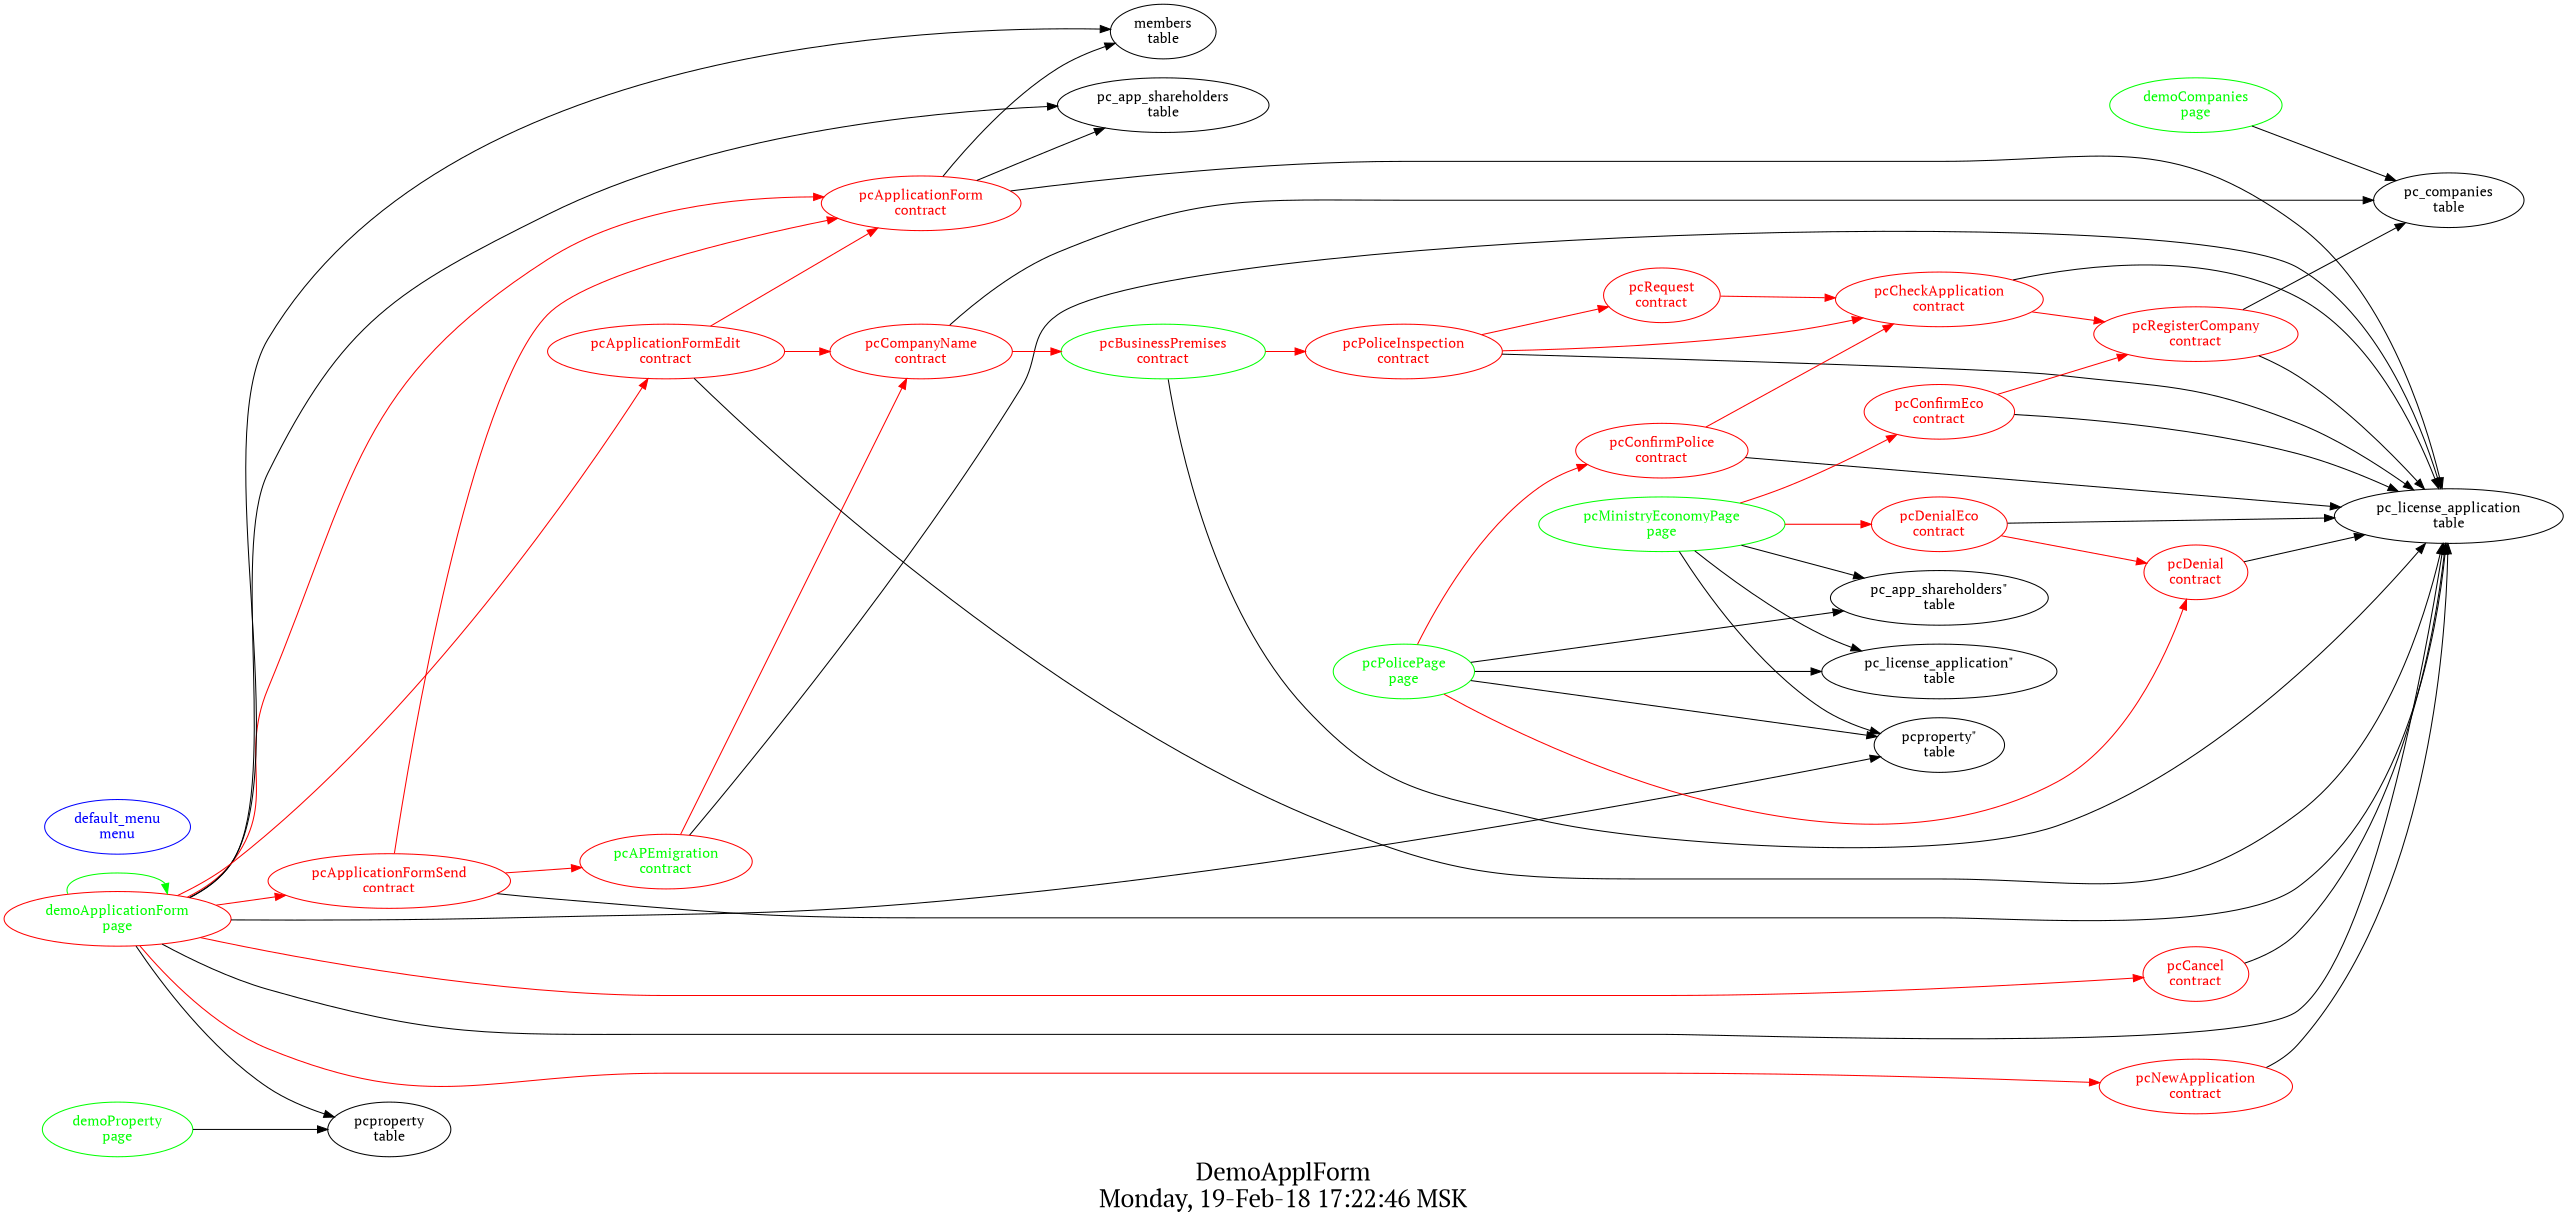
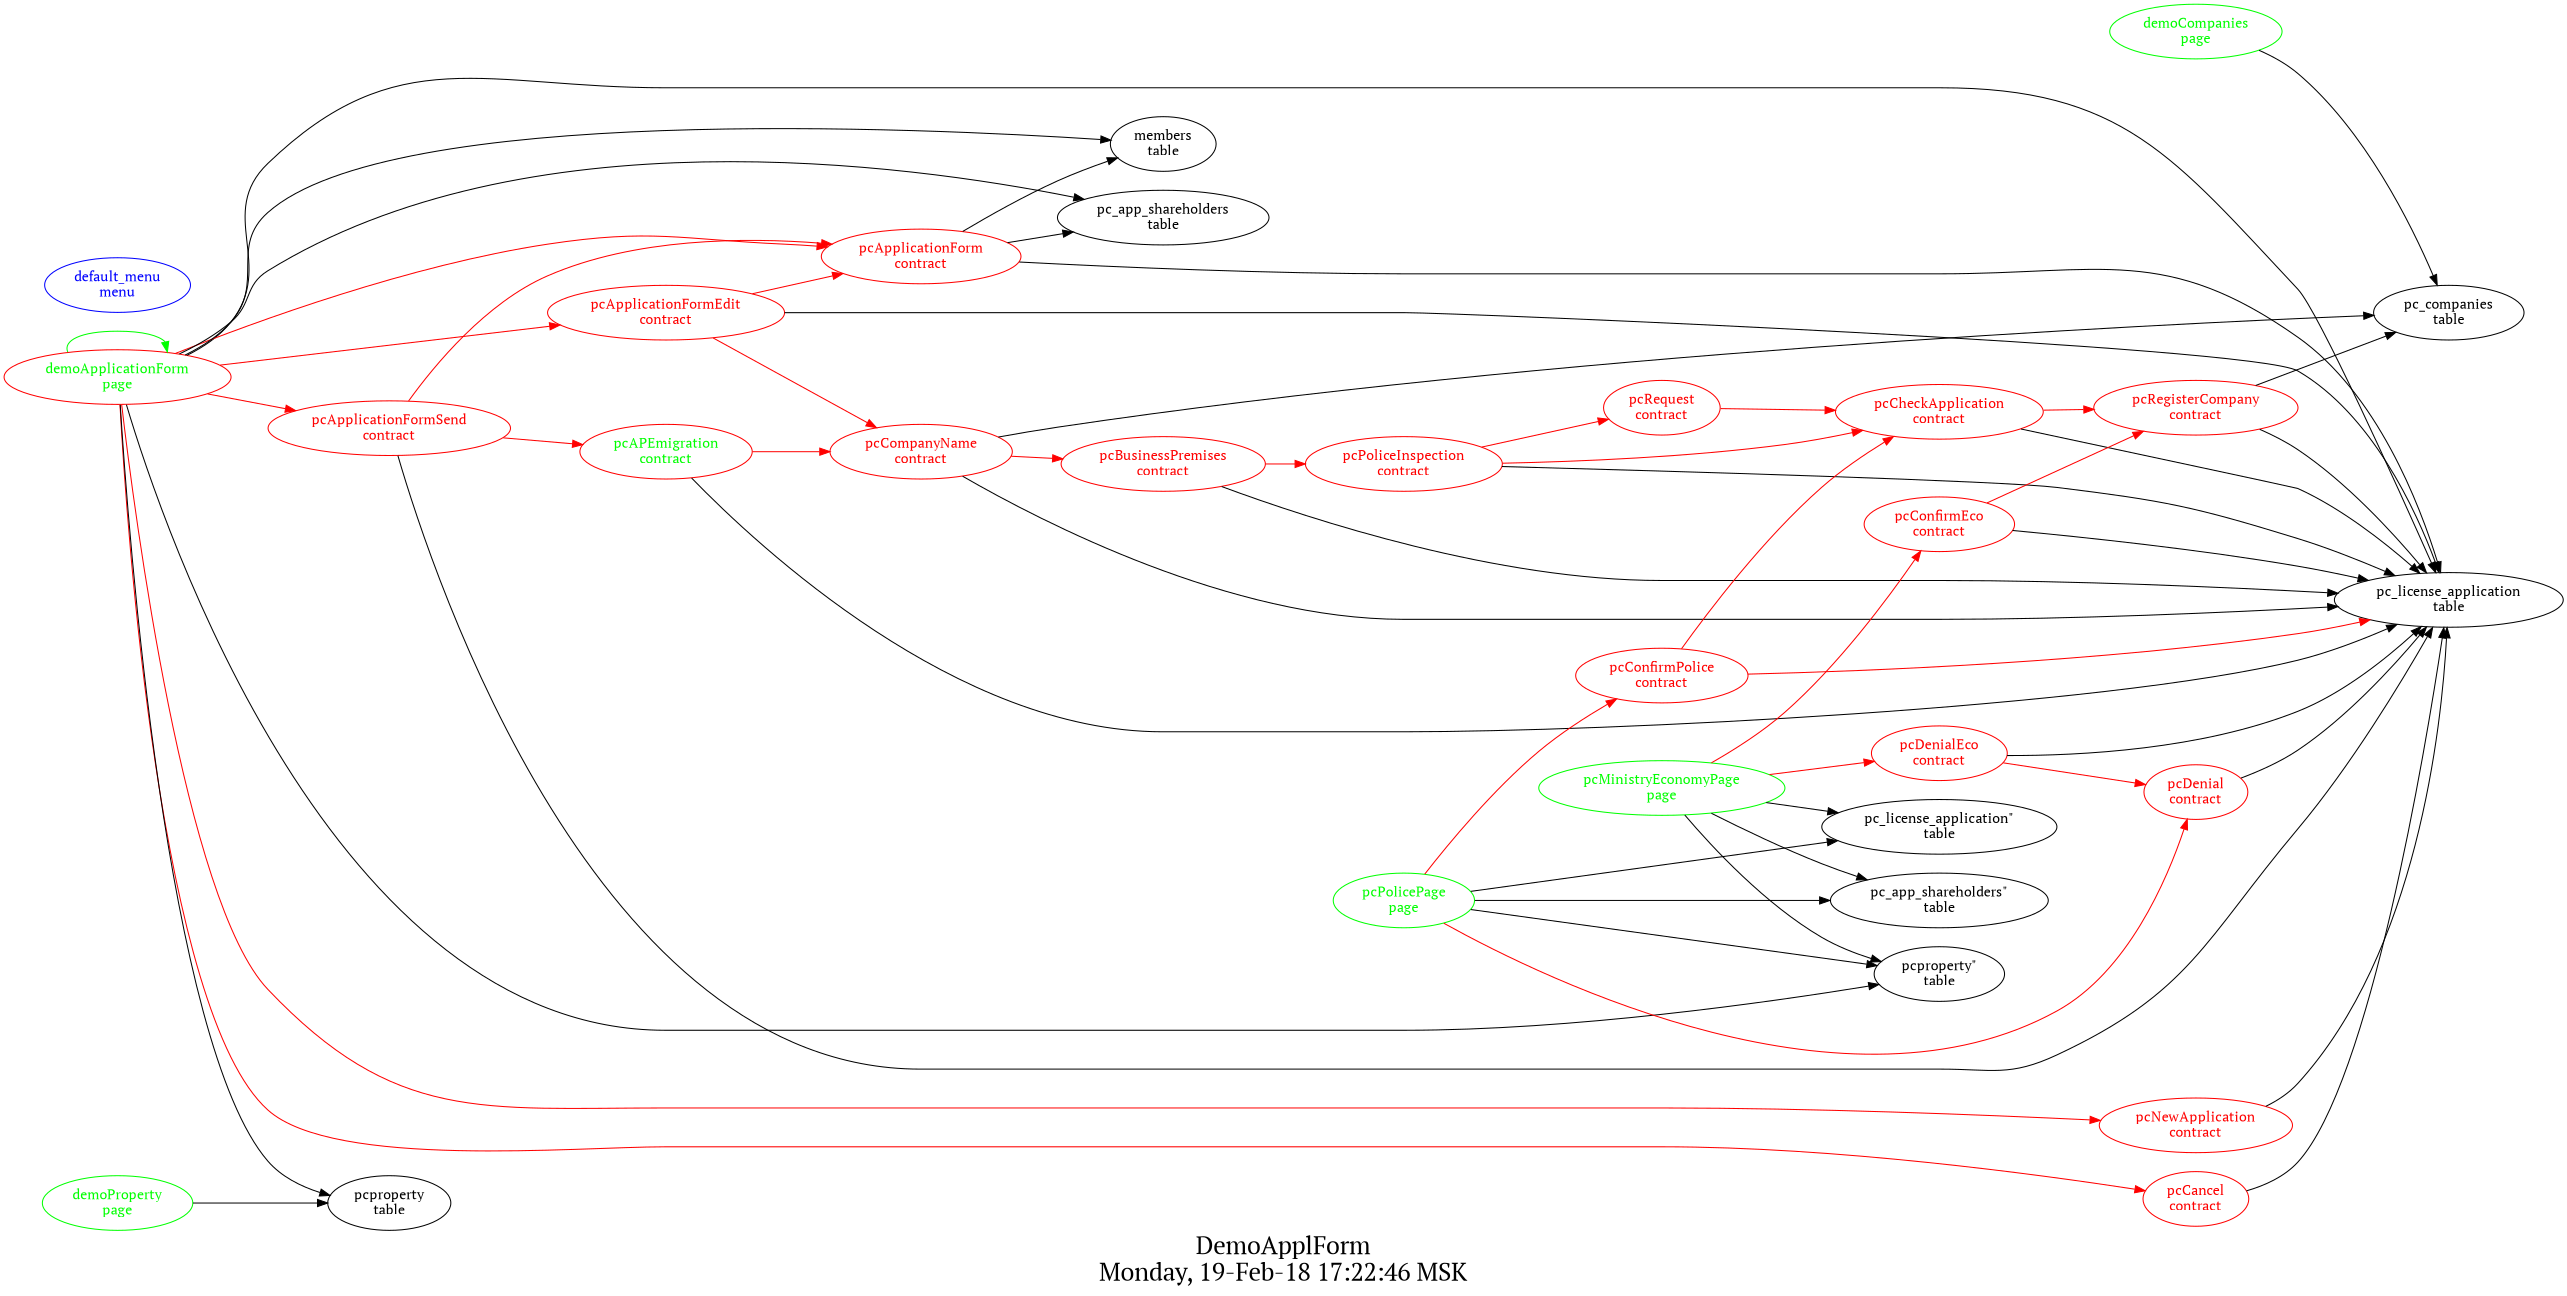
(1163, 351) -> (1163, 464)
(2038, 482) -> (2055, 659)
none -> (1632, 619)
